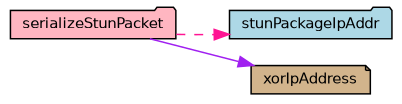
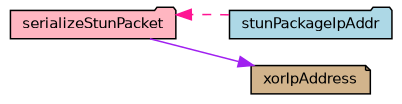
(195, 35) -> (210, 15)
